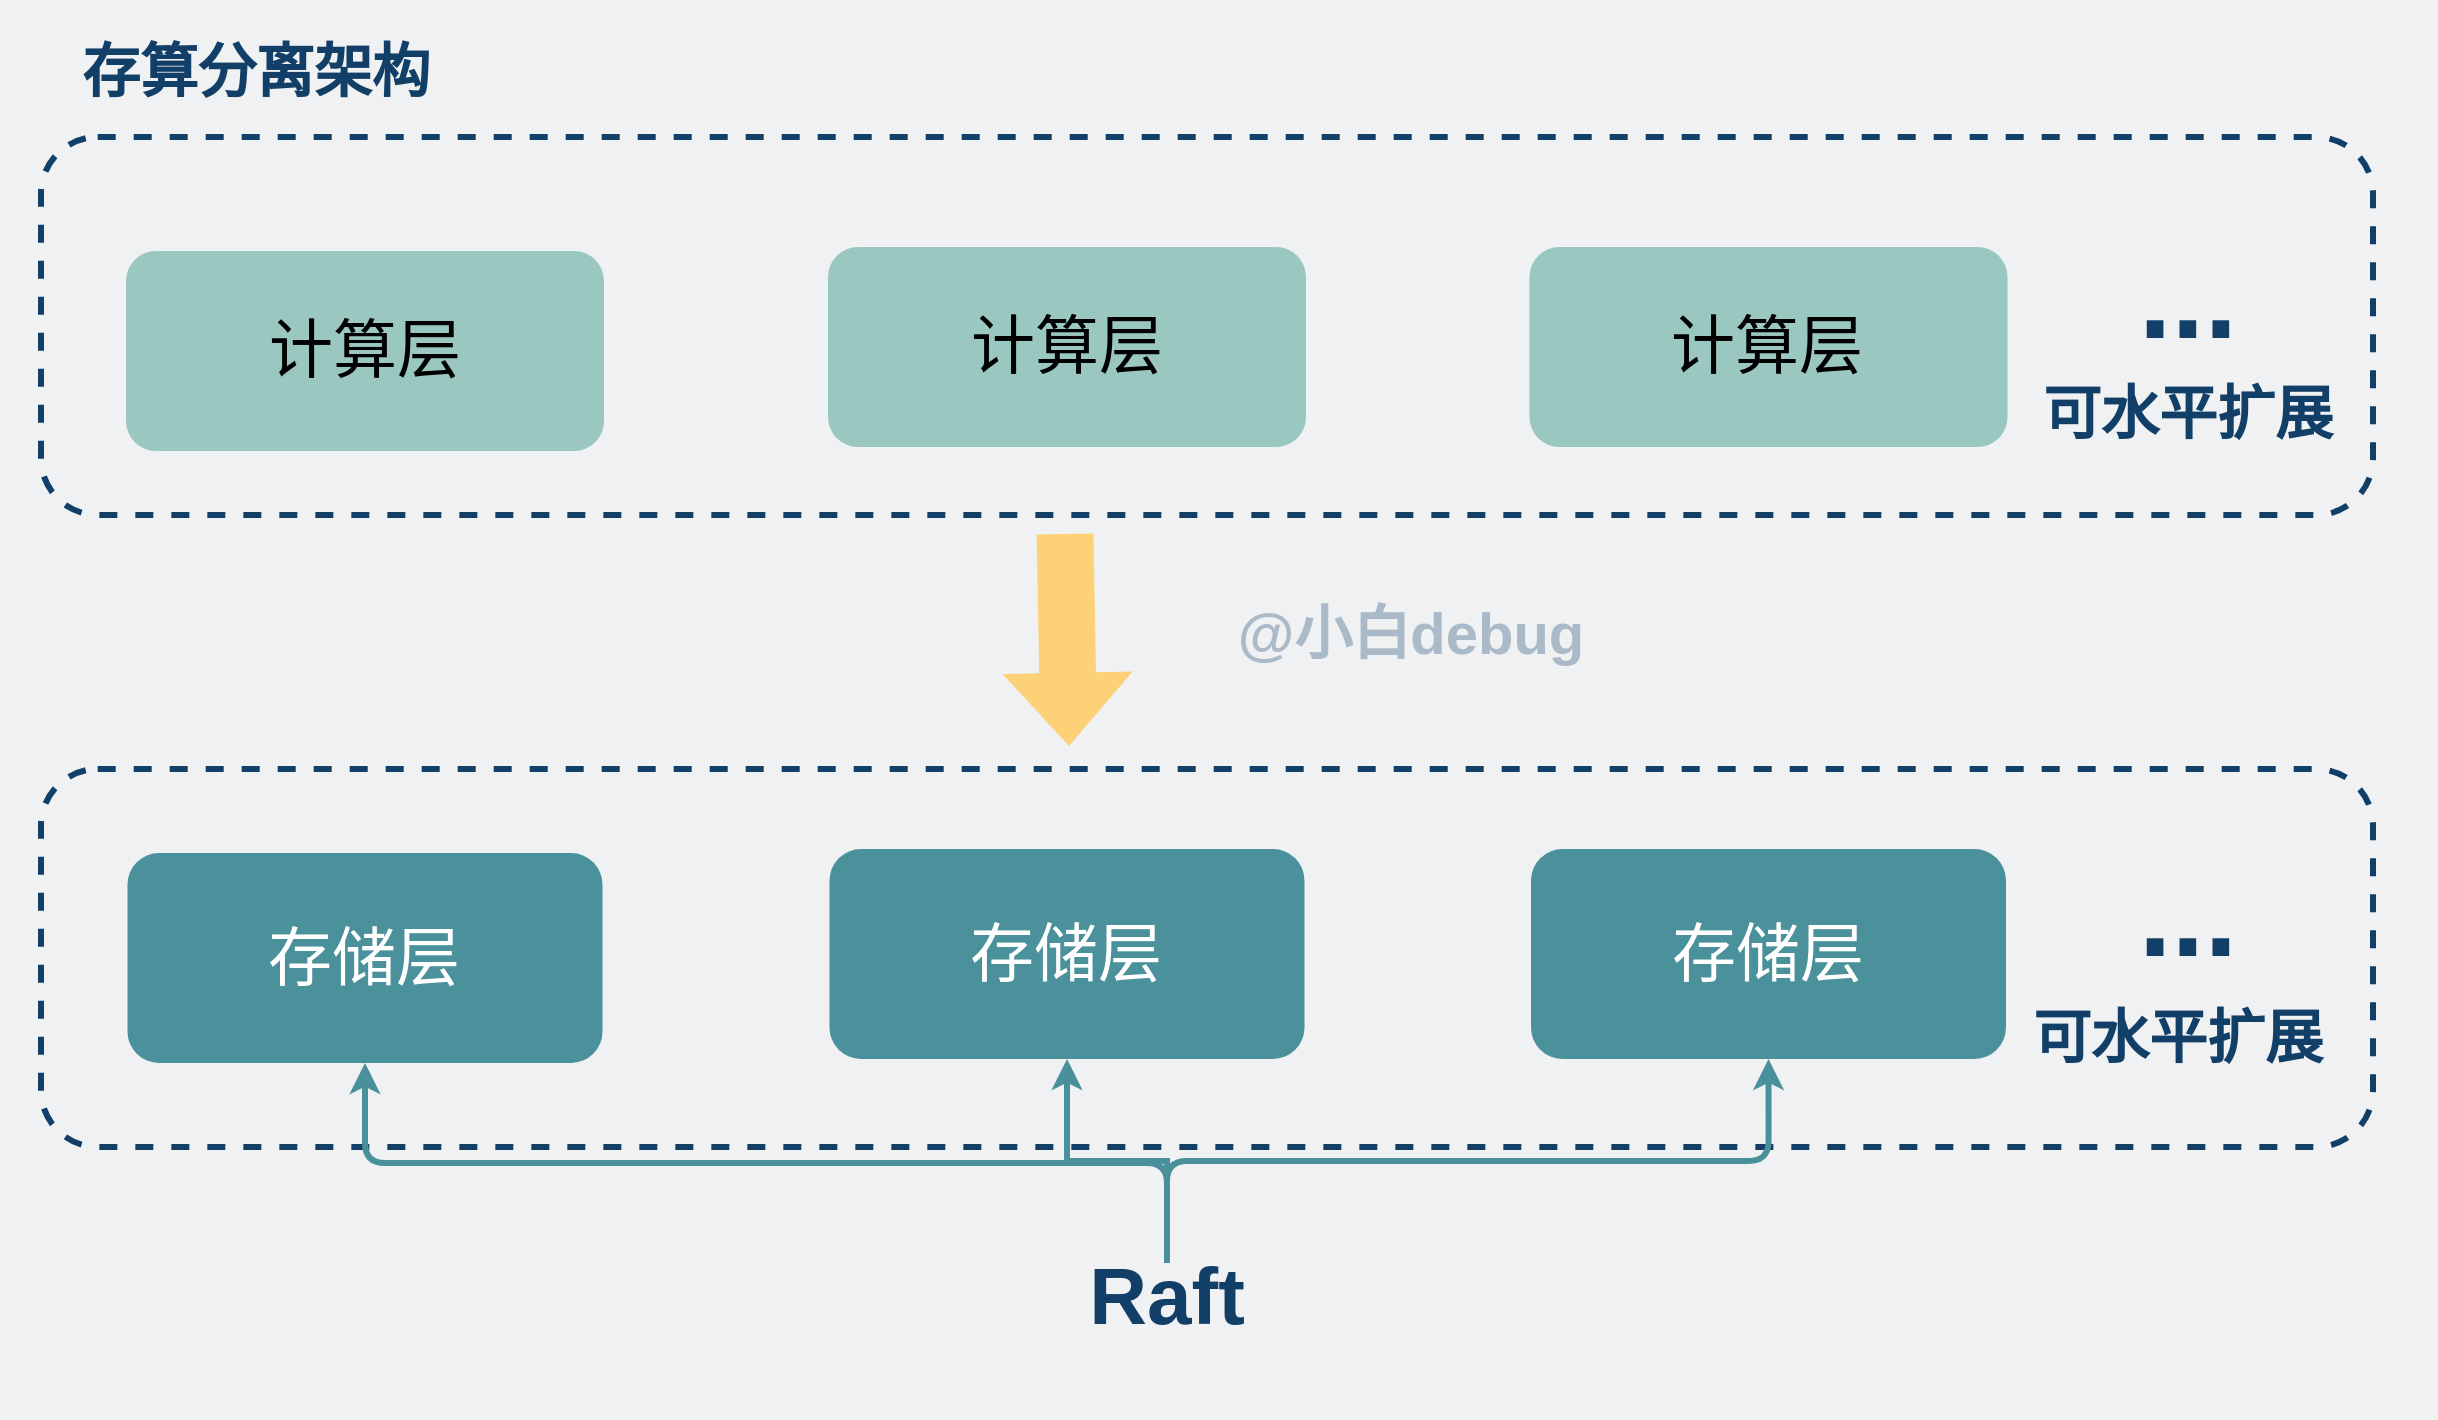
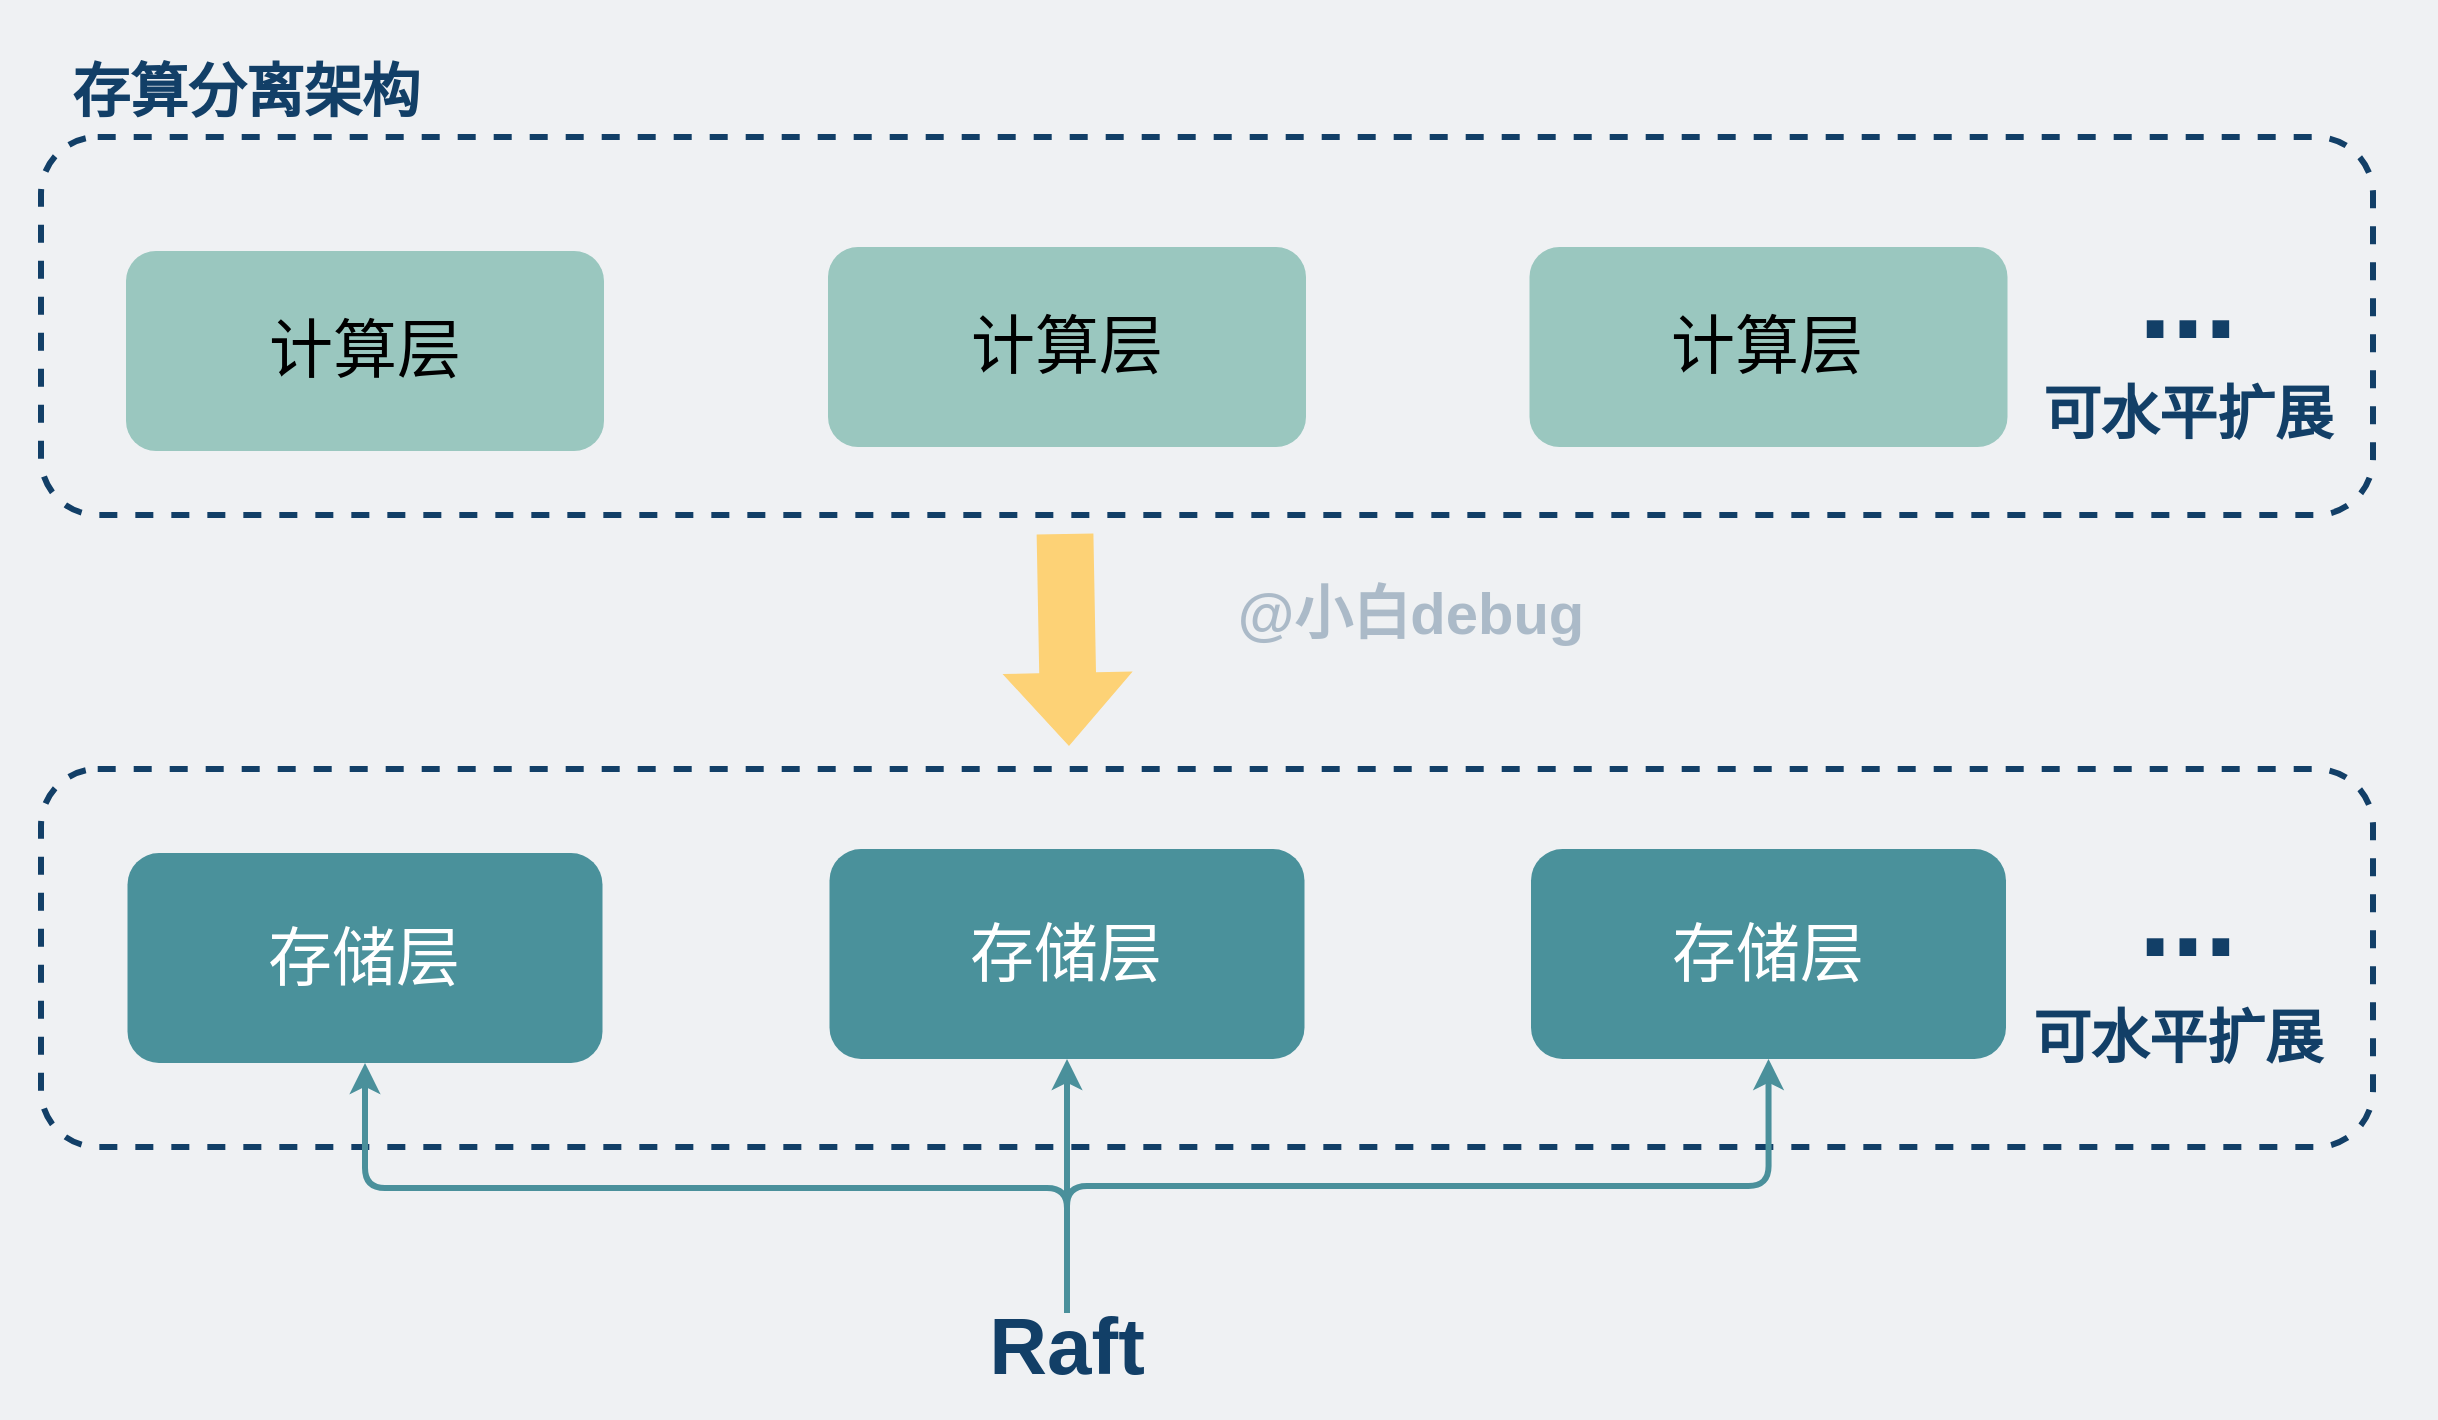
(257, 73) -> (247, 93)
(1412, 635) -> (1412, 615)
(1167, 1295) -> (1067, 1345)
